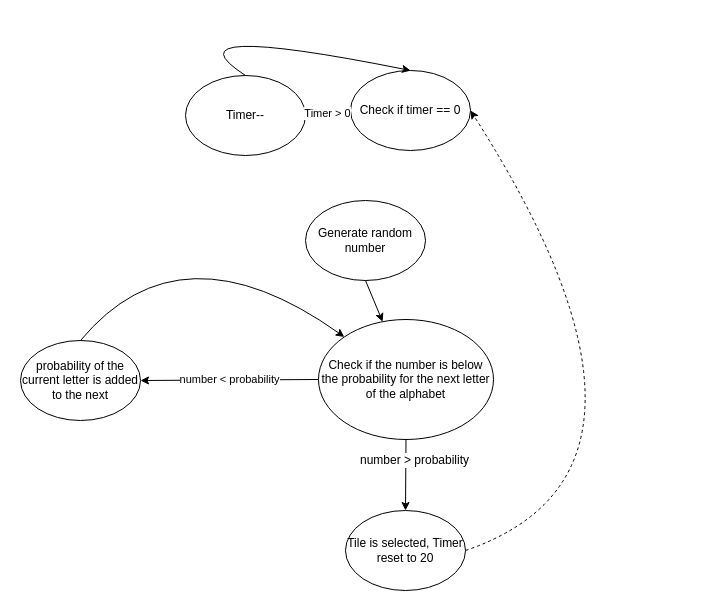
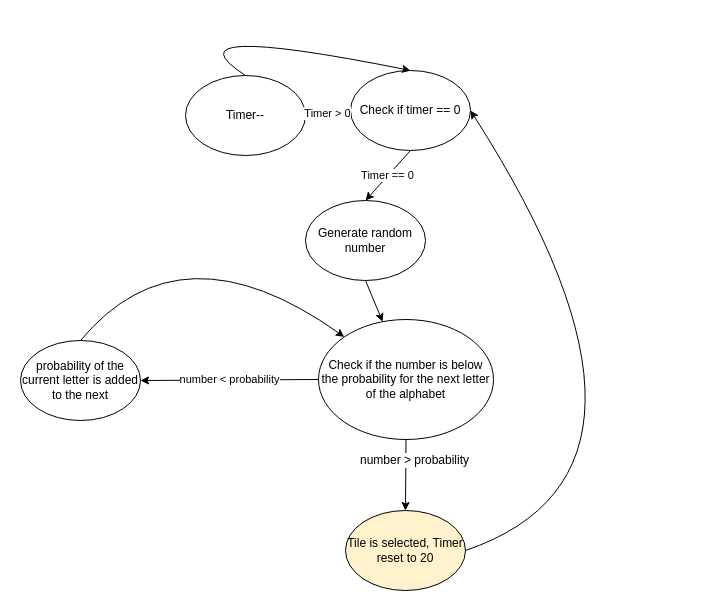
none -> (390, 173)
(580, 349) -> (580, 349)
(406, 551) -> (406, 551)
